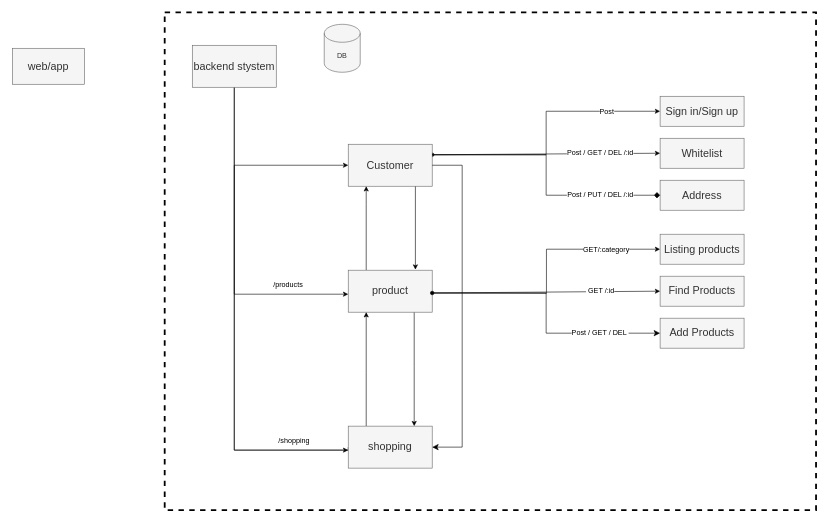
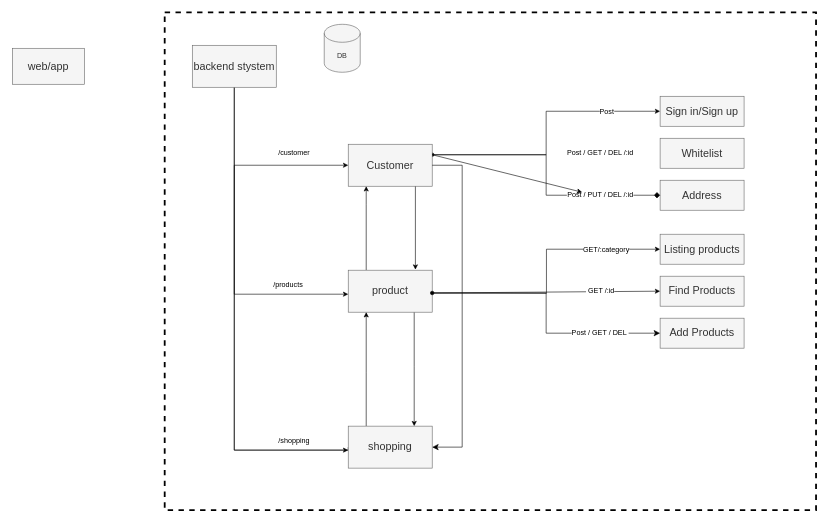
none -> (294, 153)
(638, 153) -> (507, 174)
